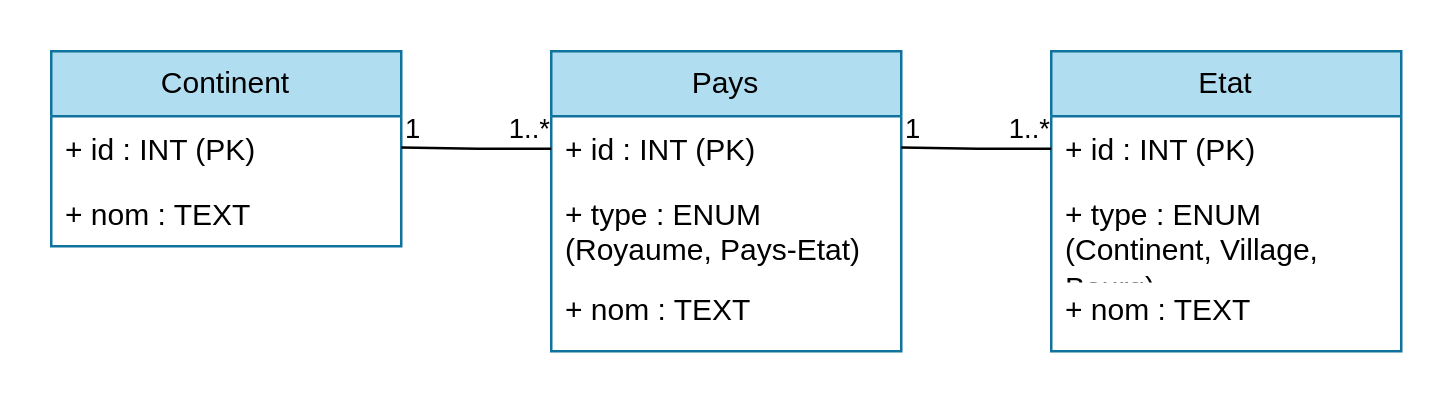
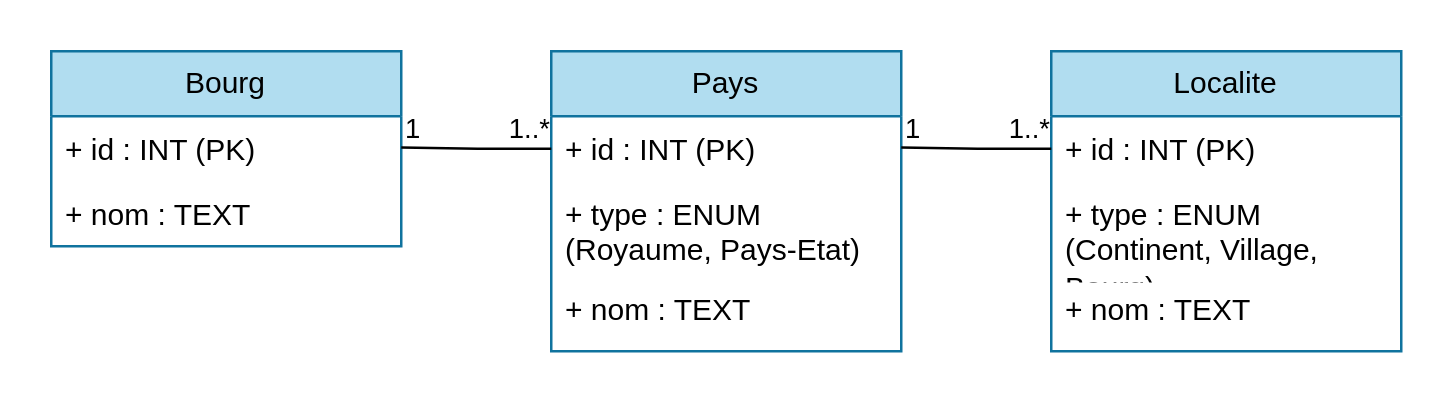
(226, 84) -> (226, 84)
(1226, 84) -> (1226, 84)
